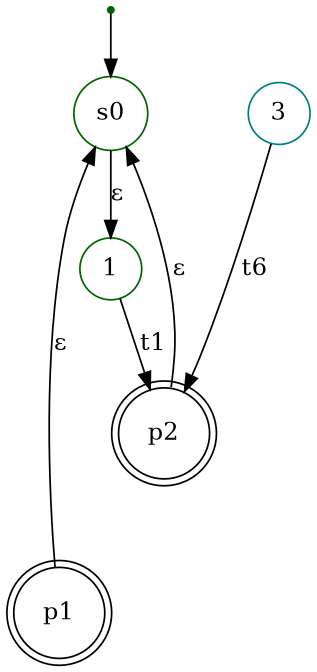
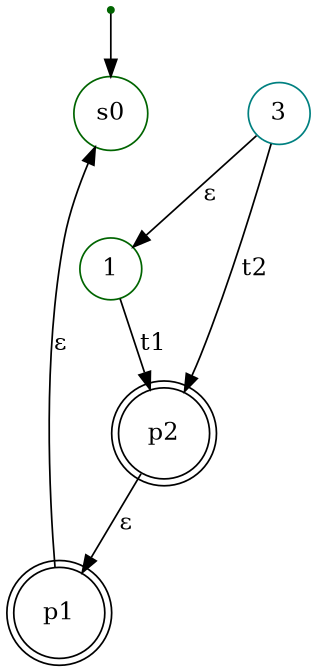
(111, 185) -> (201, 185)
(255, 269) -> (255, 269)
(168, 273) -> (116, 516)
